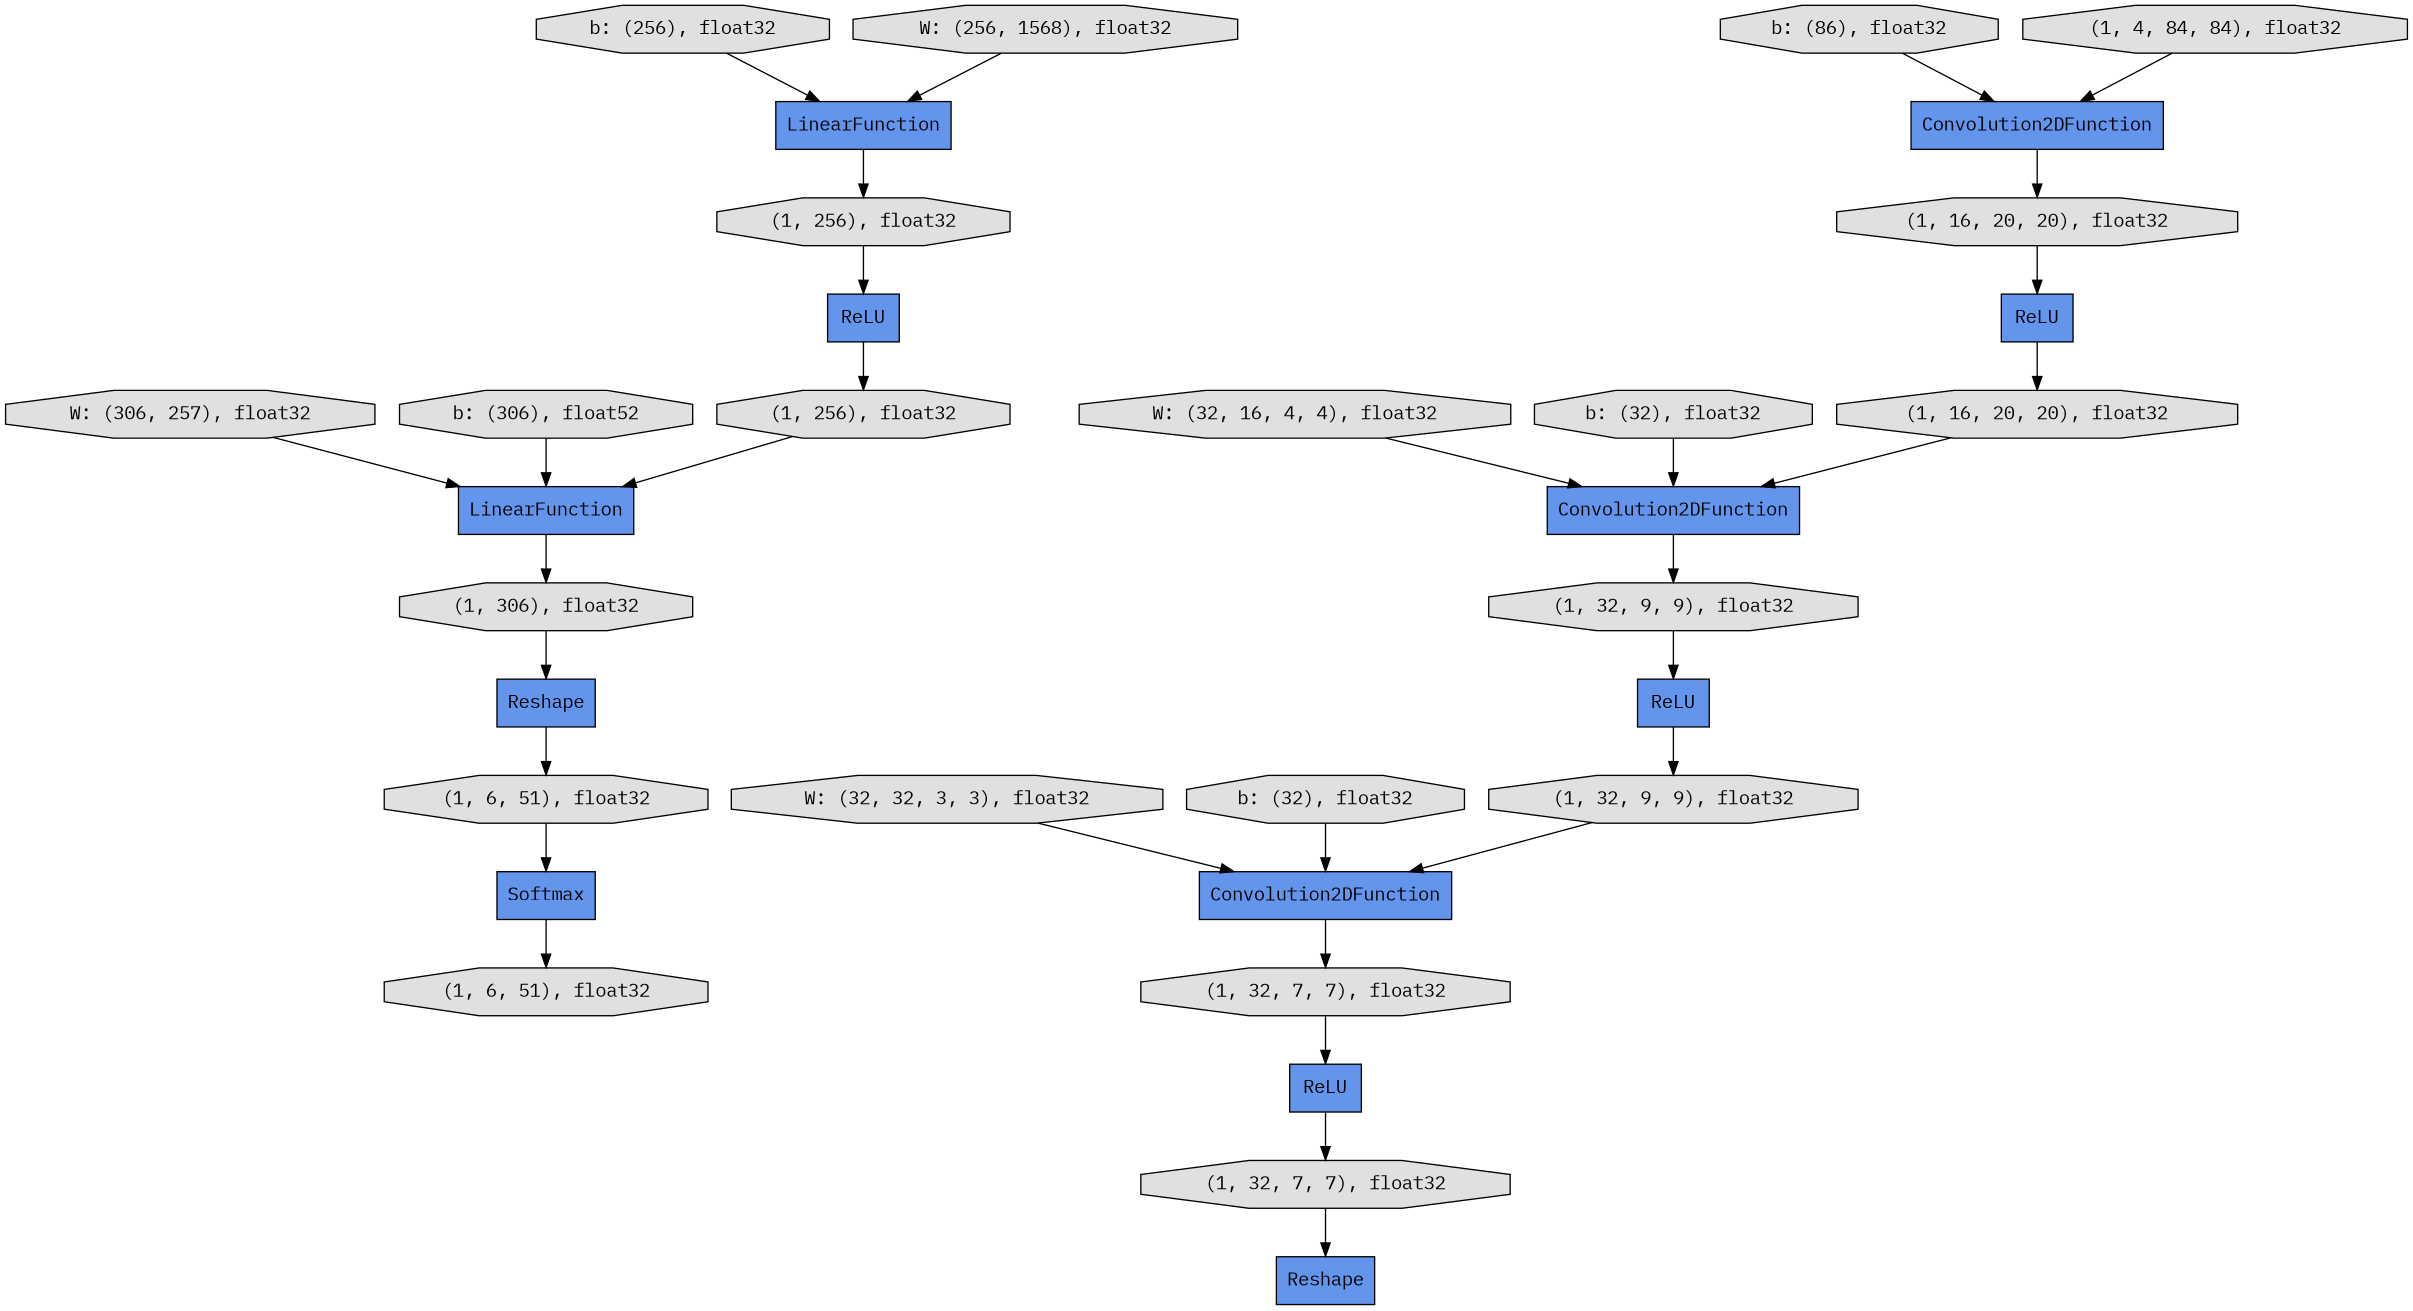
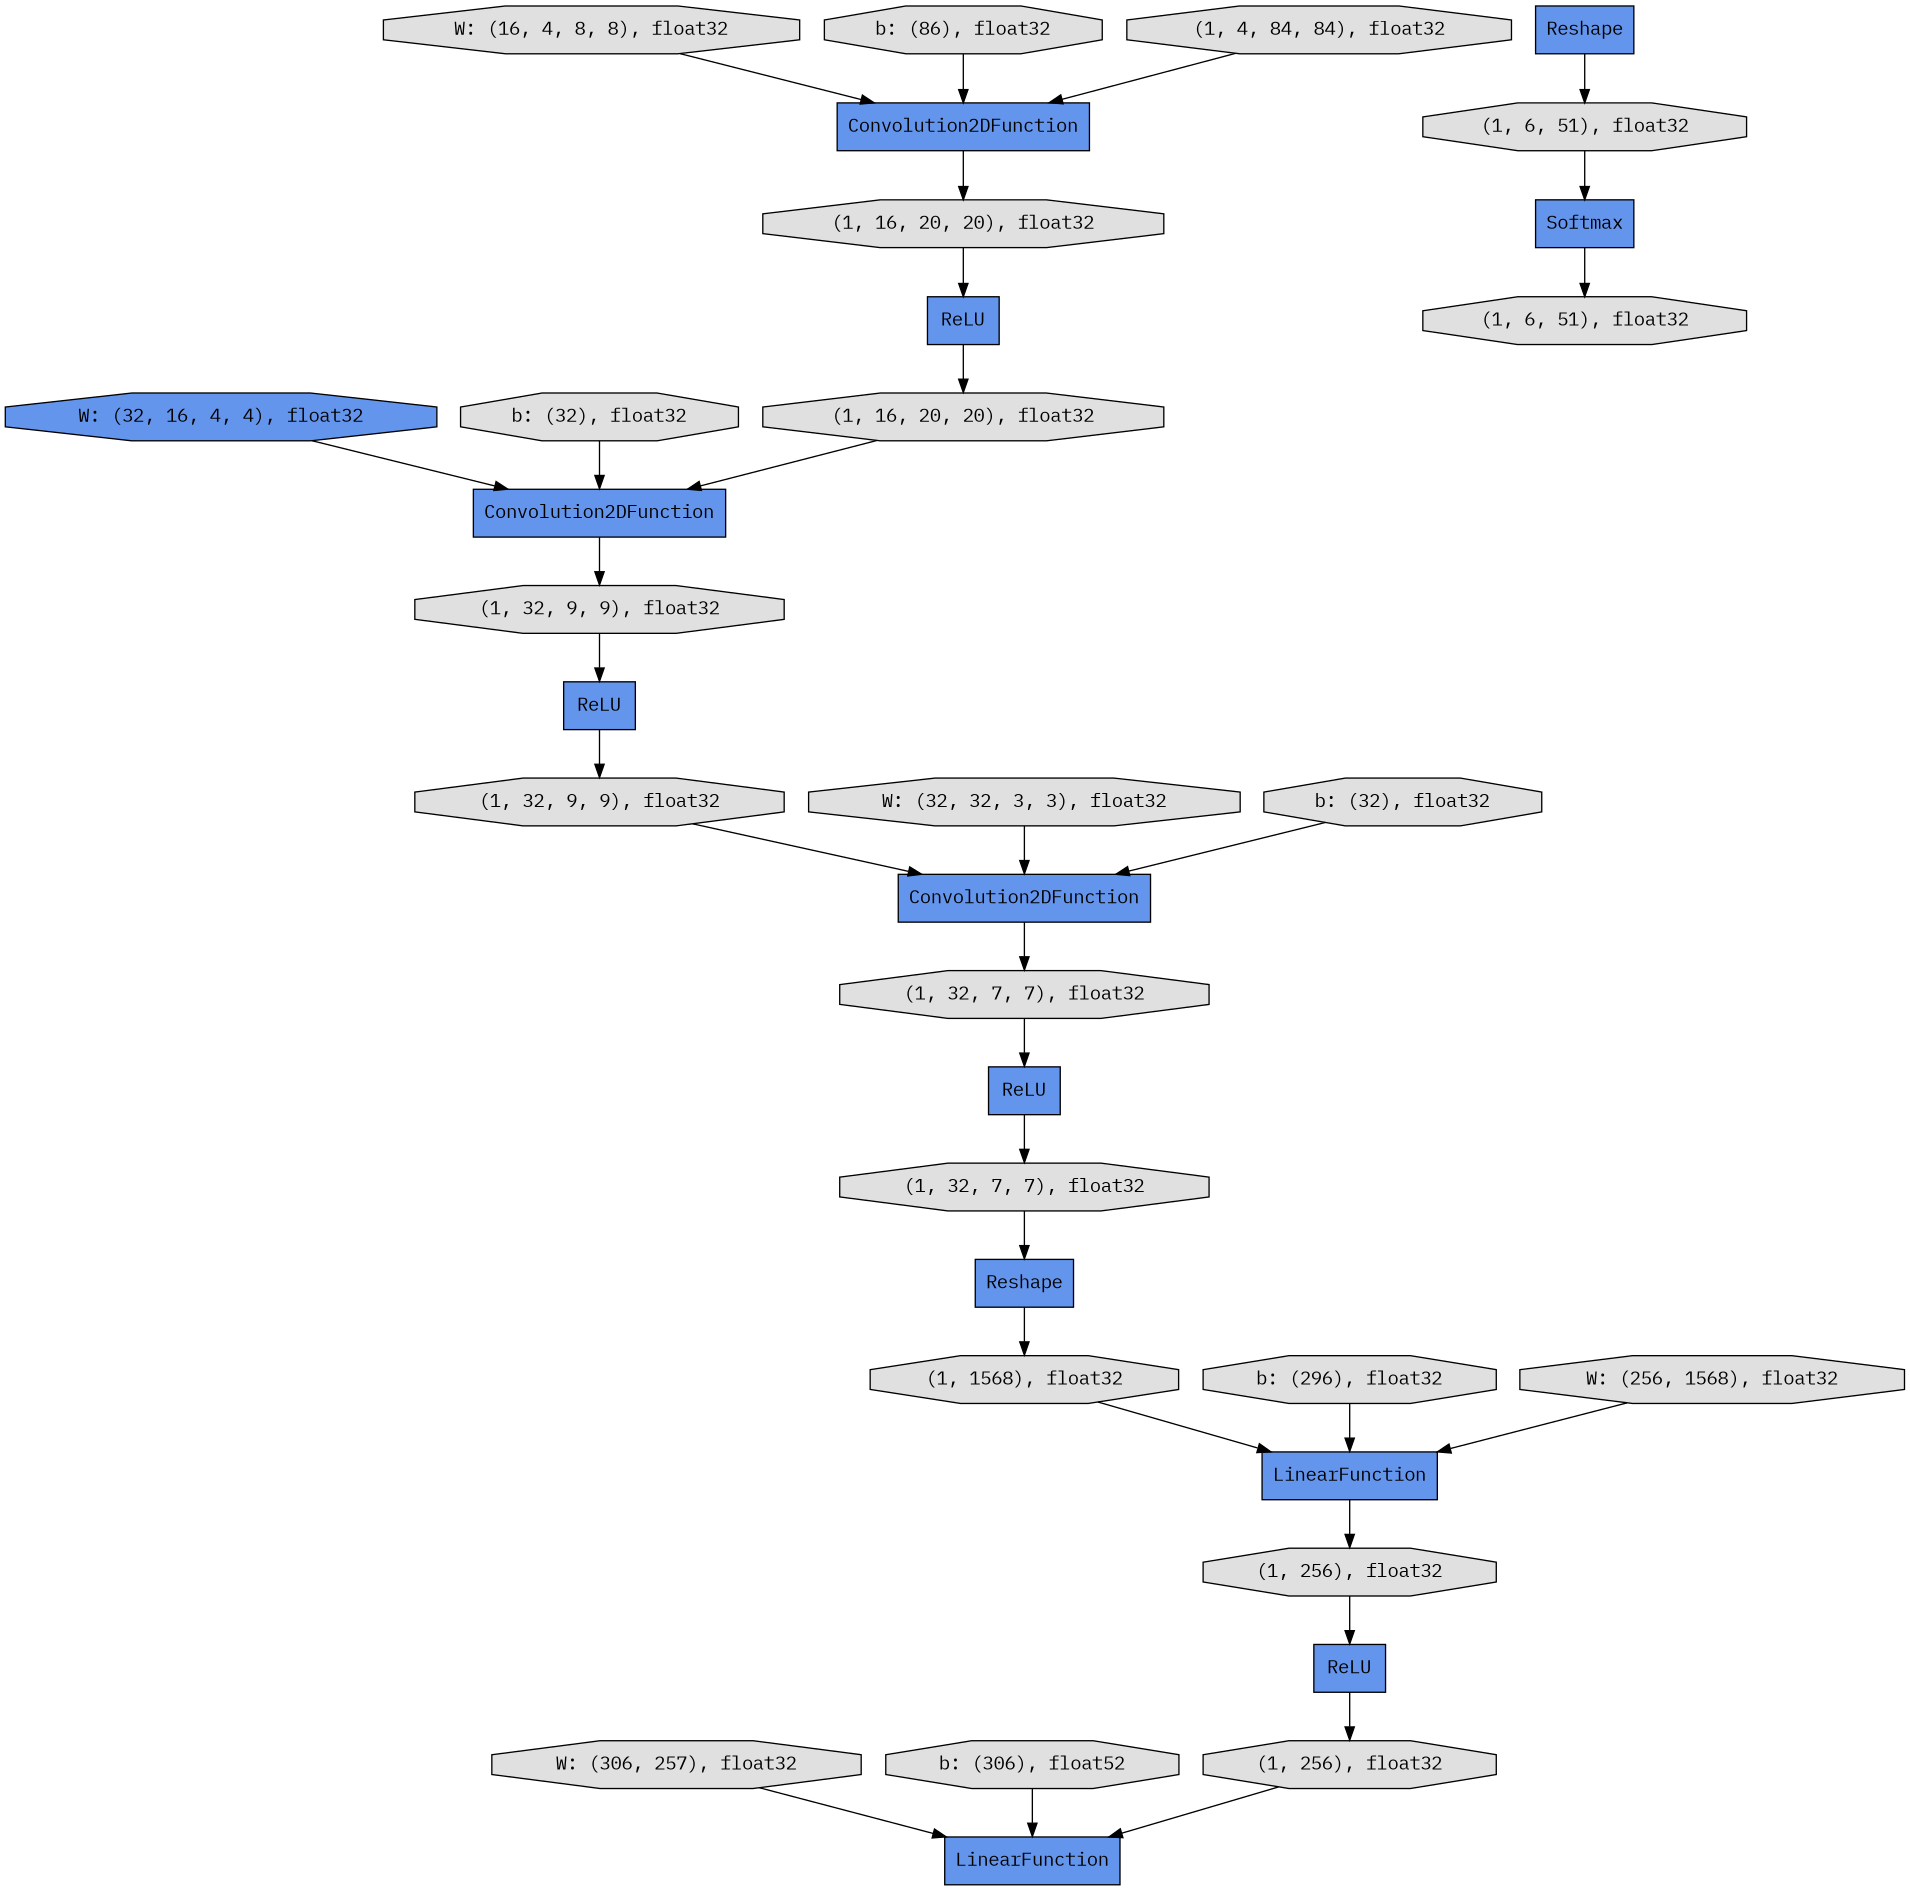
(683, 29) -> (1350, 1380)
none -> (592, 30)
(1295, 414) -> (221, 417)
(546, 607) -> none
none -> (1024, 1380)
